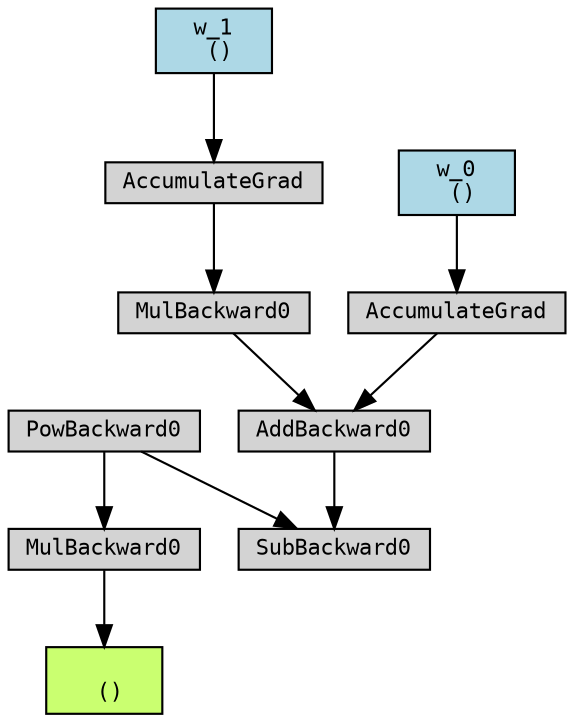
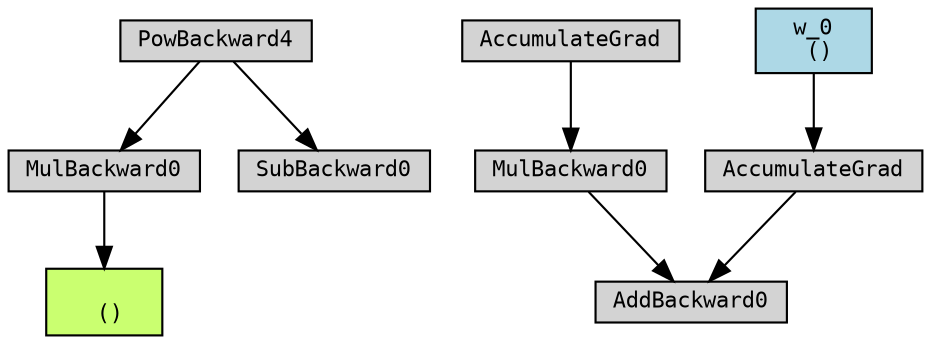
(214, 41) -> none
(104, 431) -> (216, 41)
(334, 480) -> none
